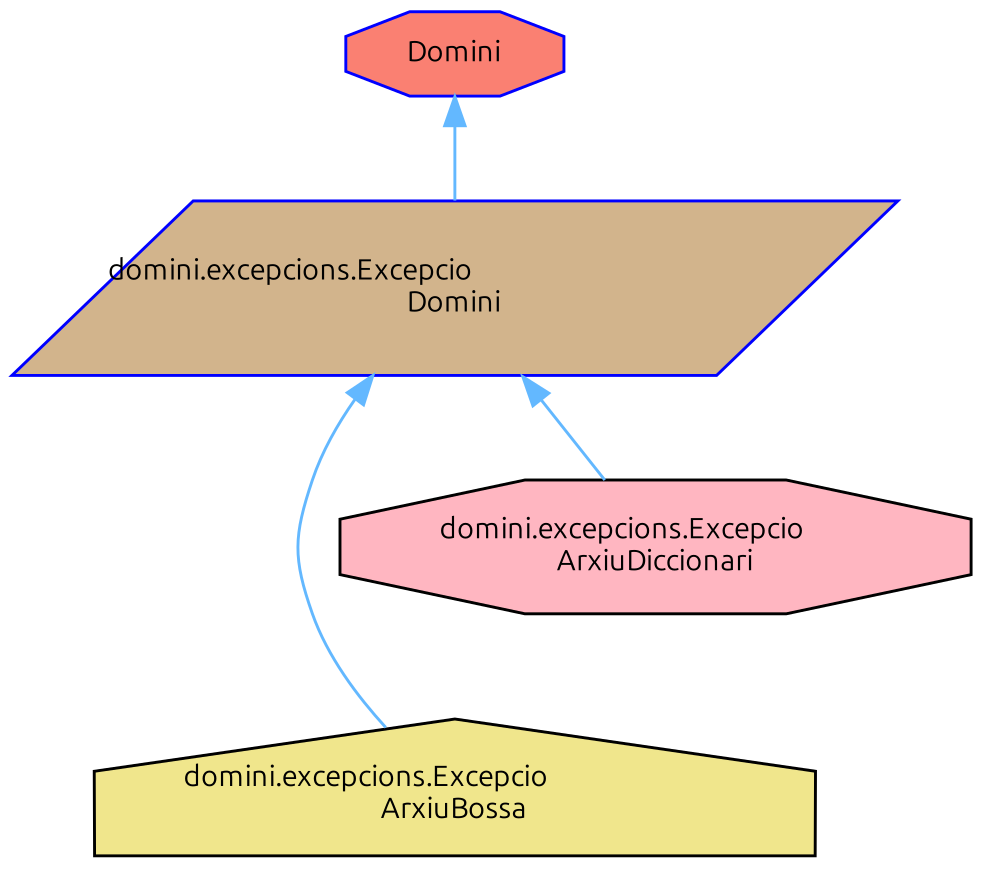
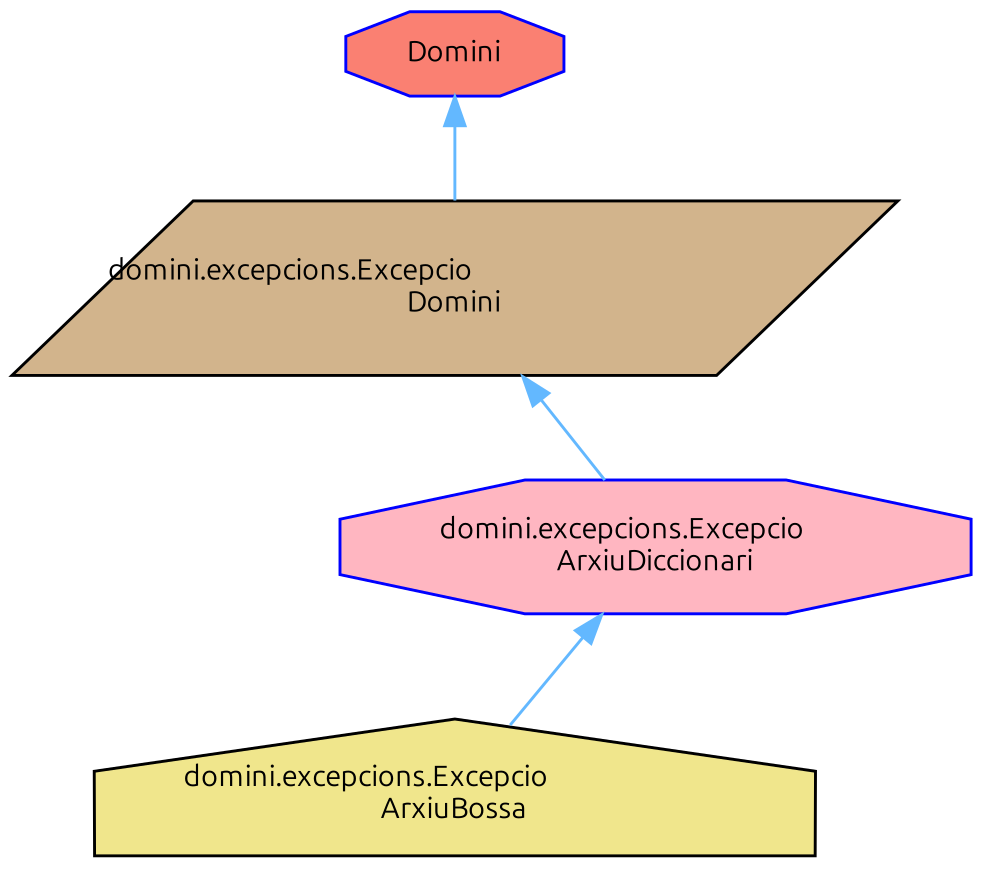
(455, 288) -> (455, 288)
(656, 547) -> (656, 547)
(300, 569) -> (547, 681)
